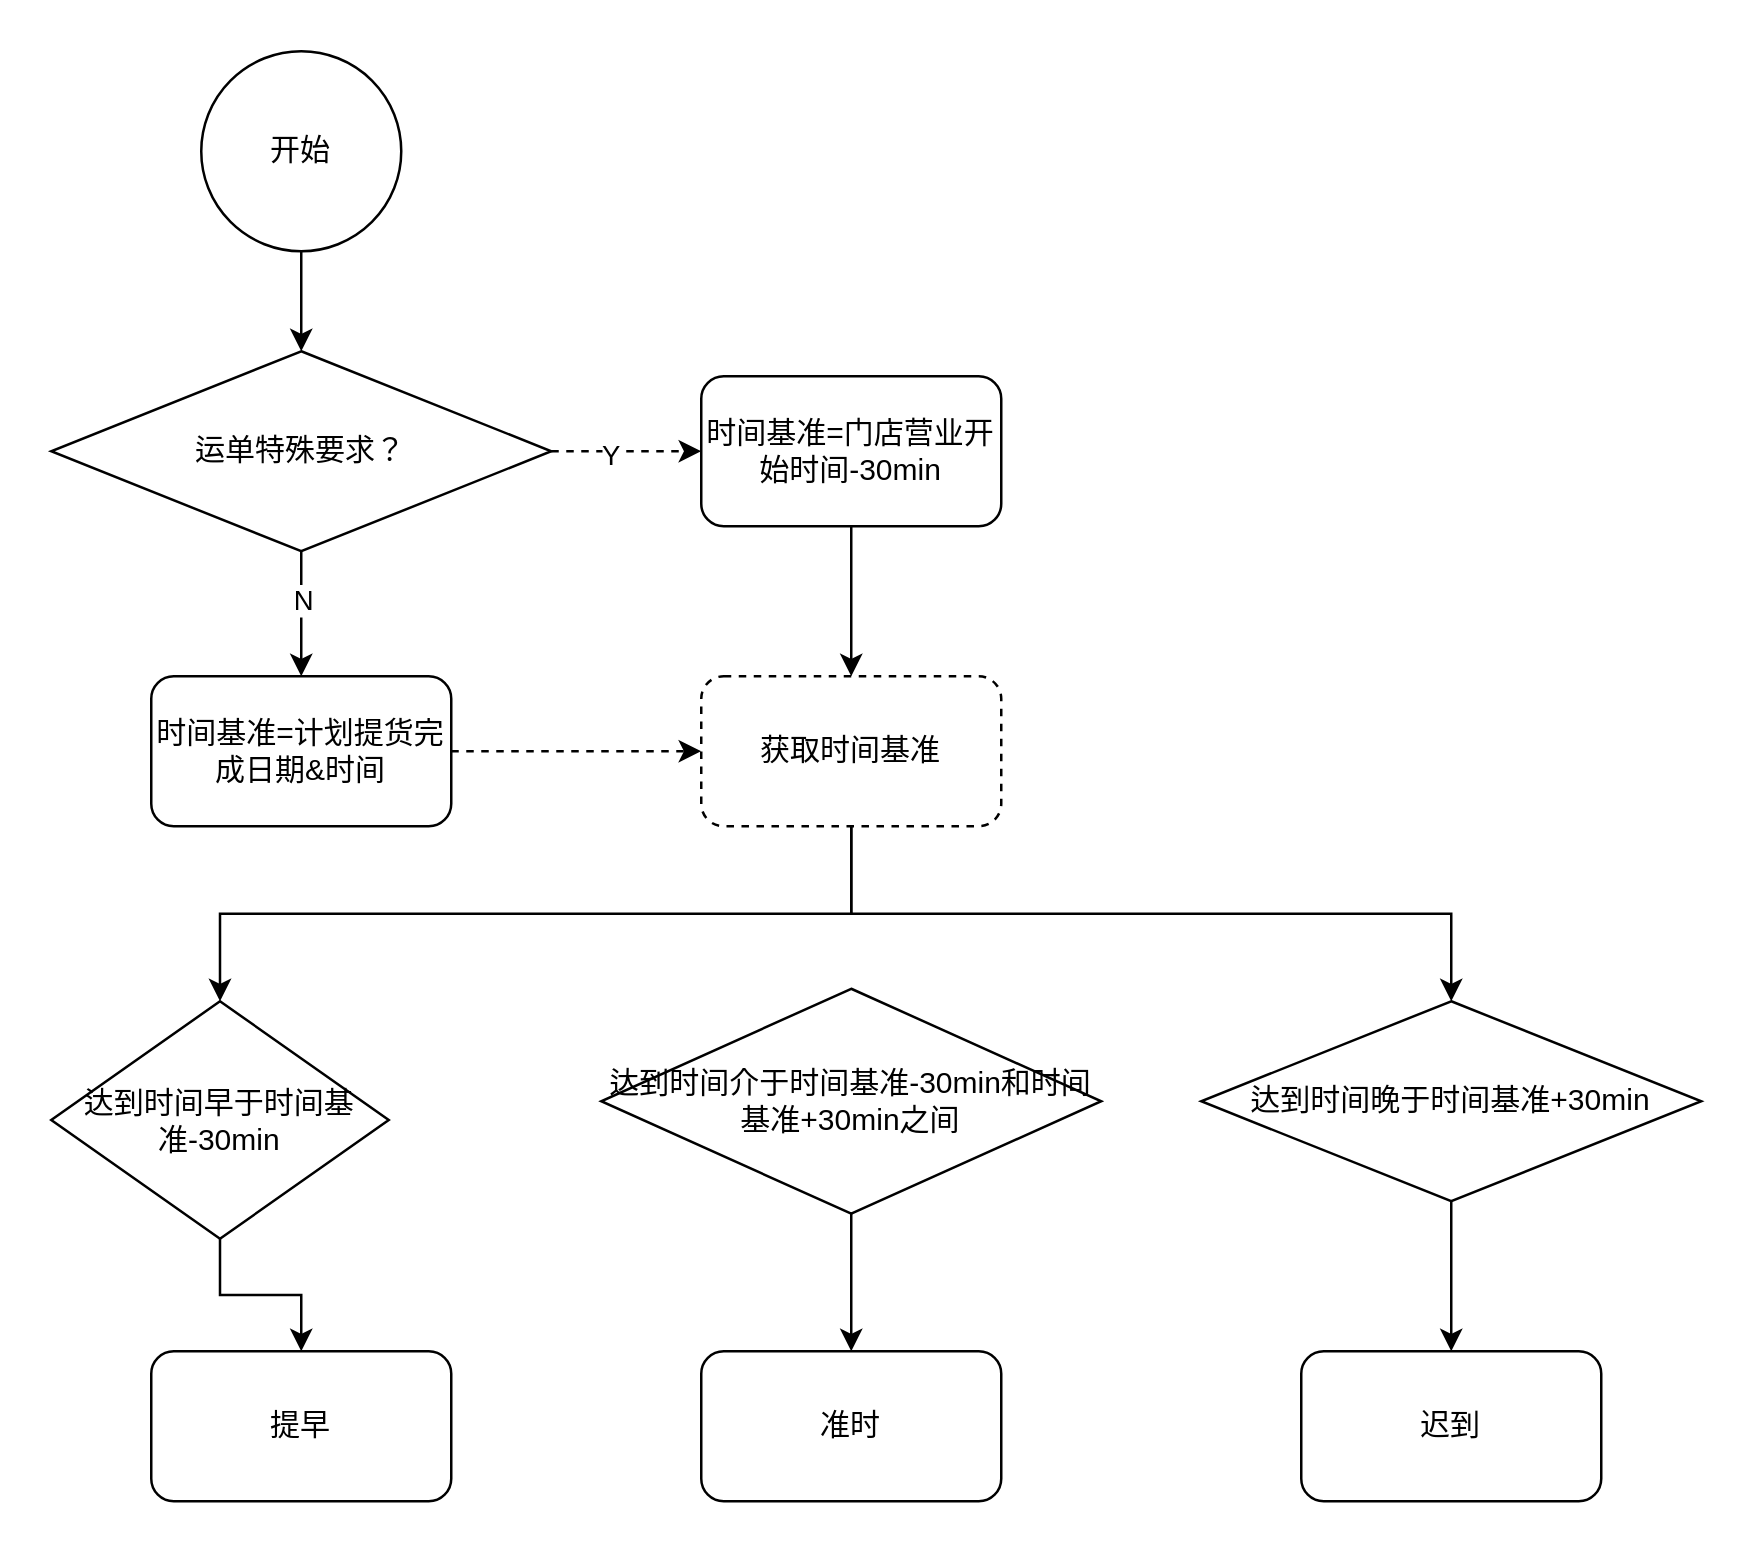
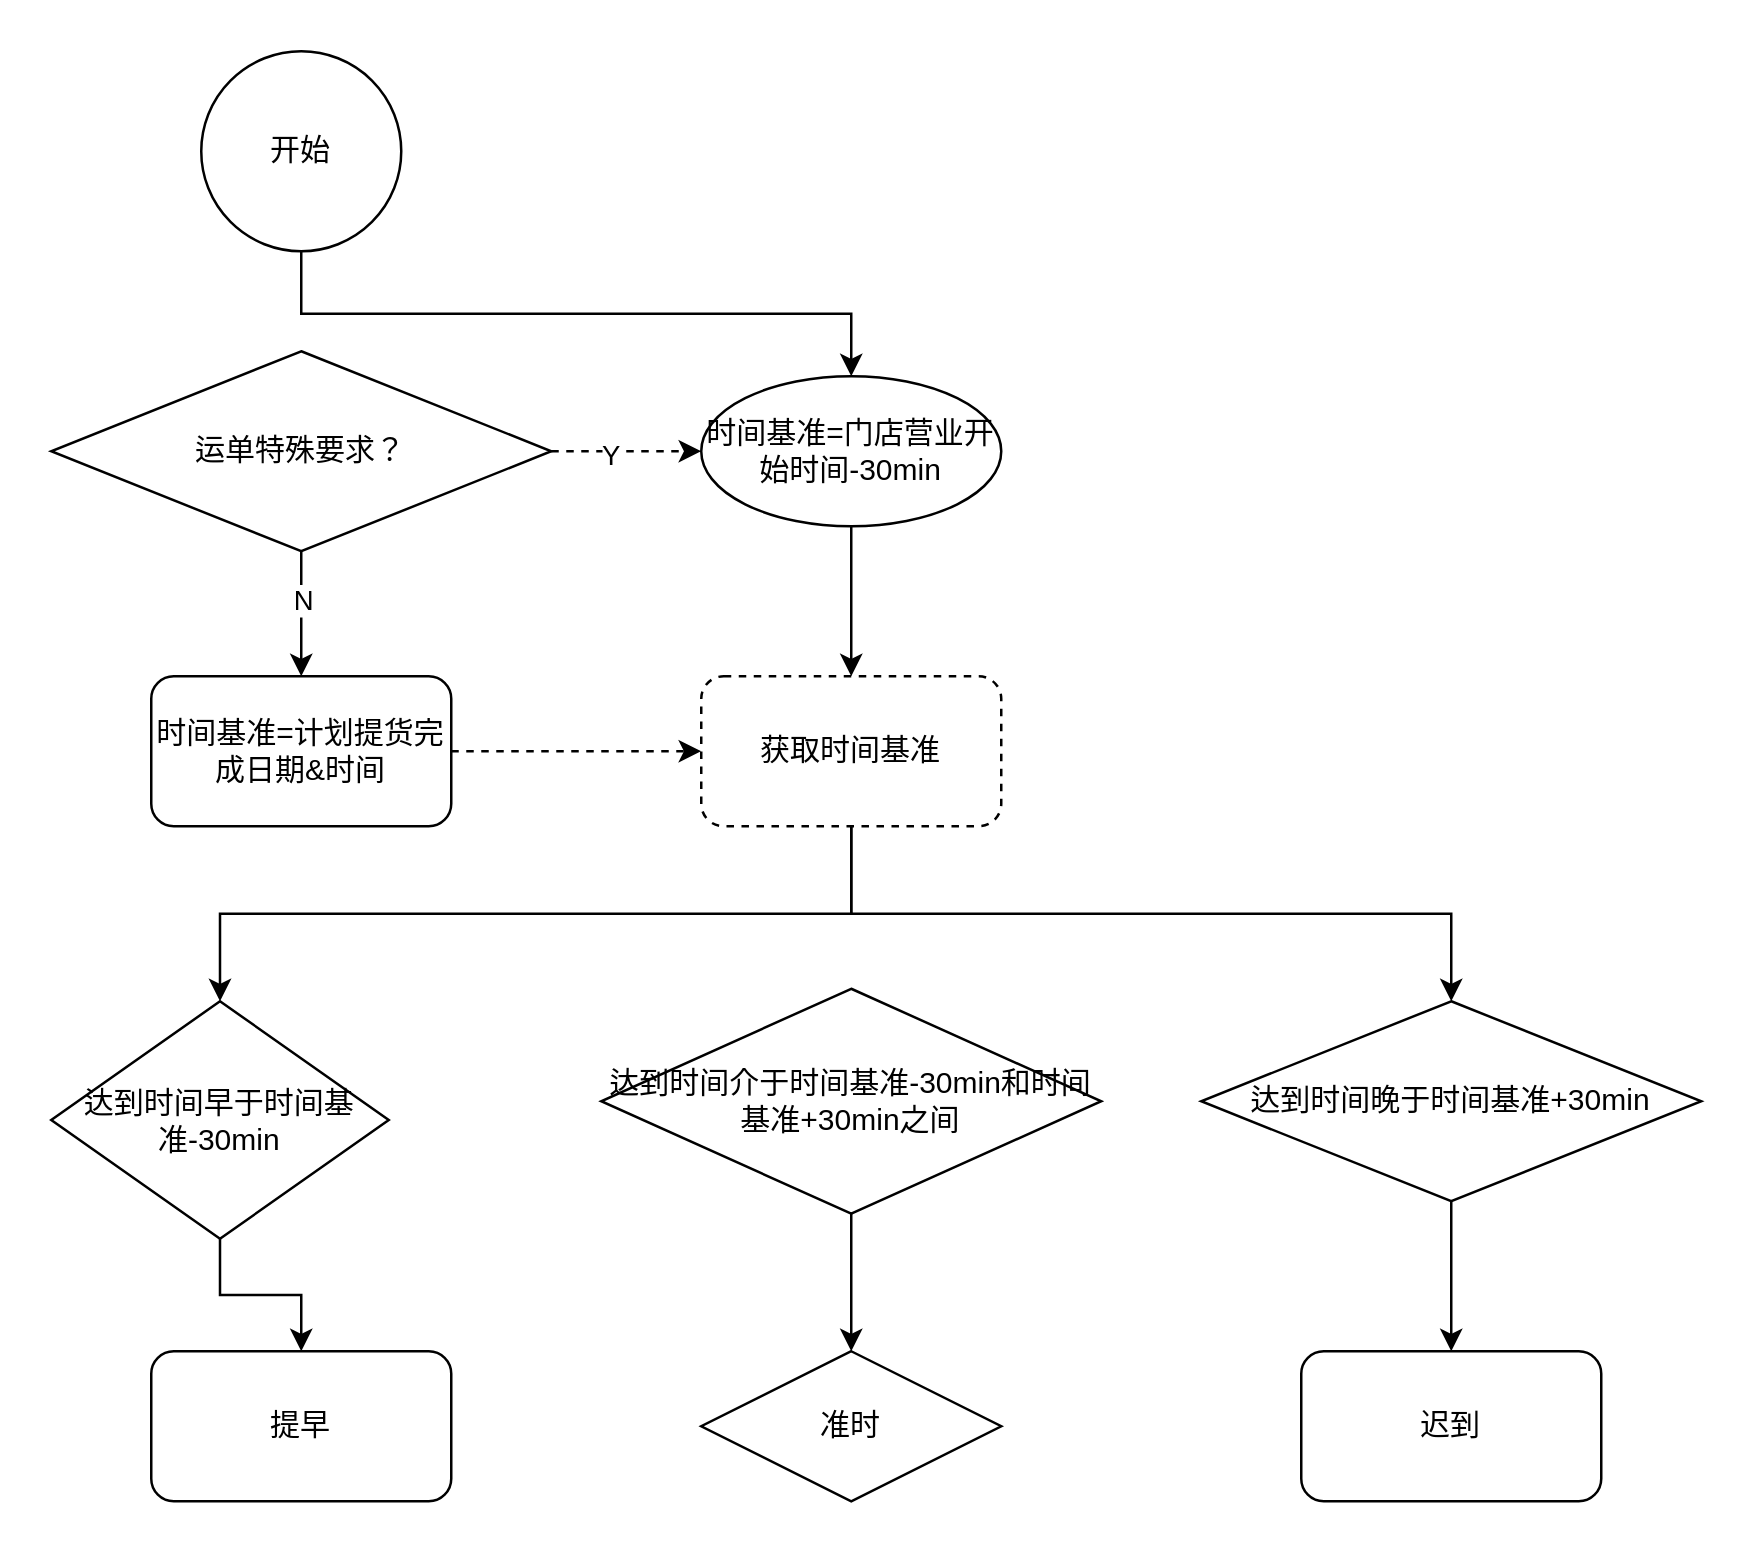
(301, 322) -> (597, 314)
(851, 451) -> (851, 451)
(851, 1426) -> (851, 1426)
